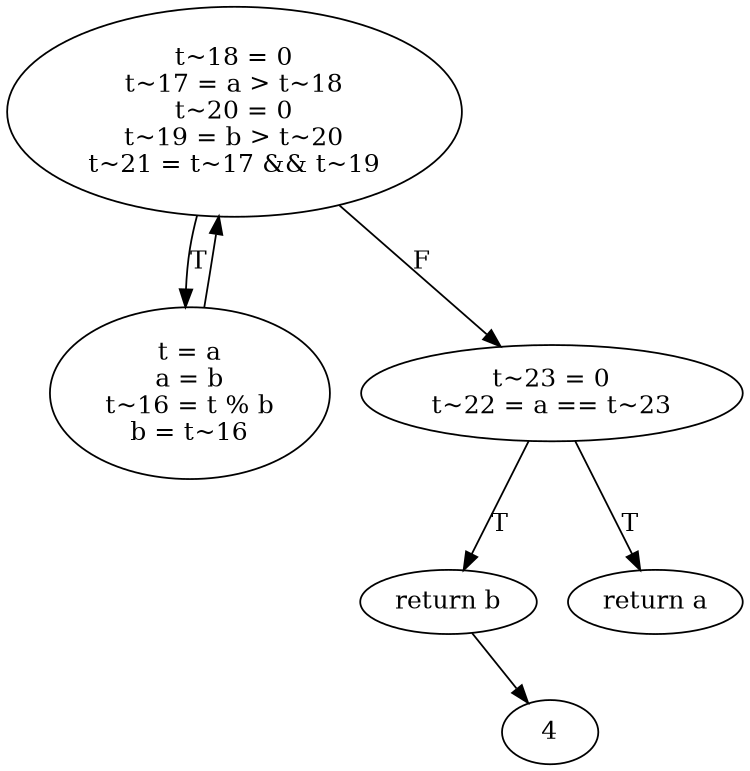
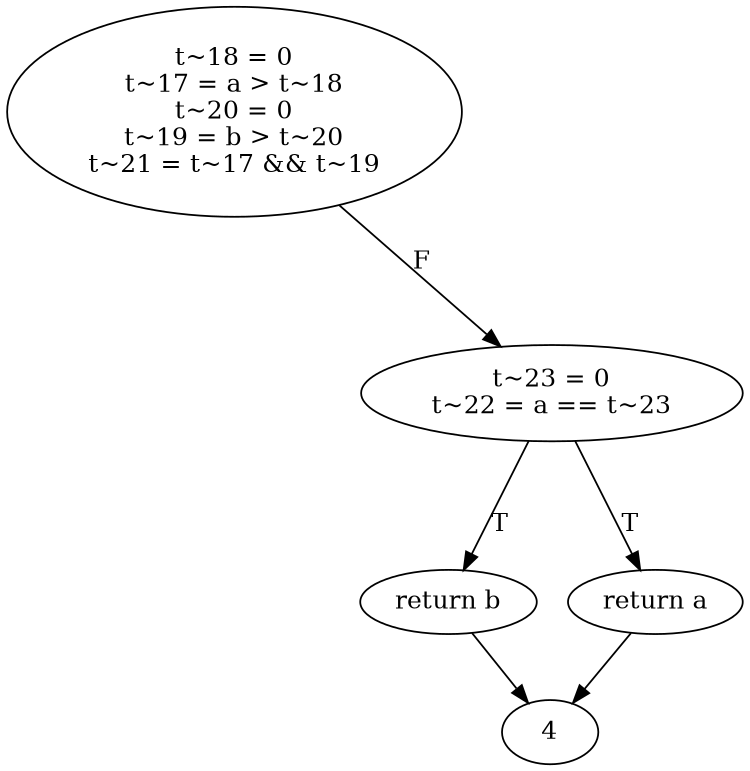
(190, 393) -> none
none -> (608, 661)
